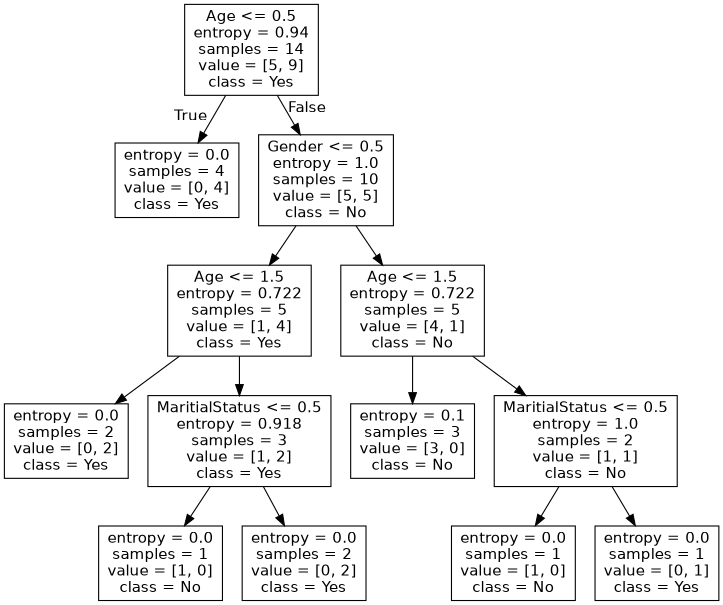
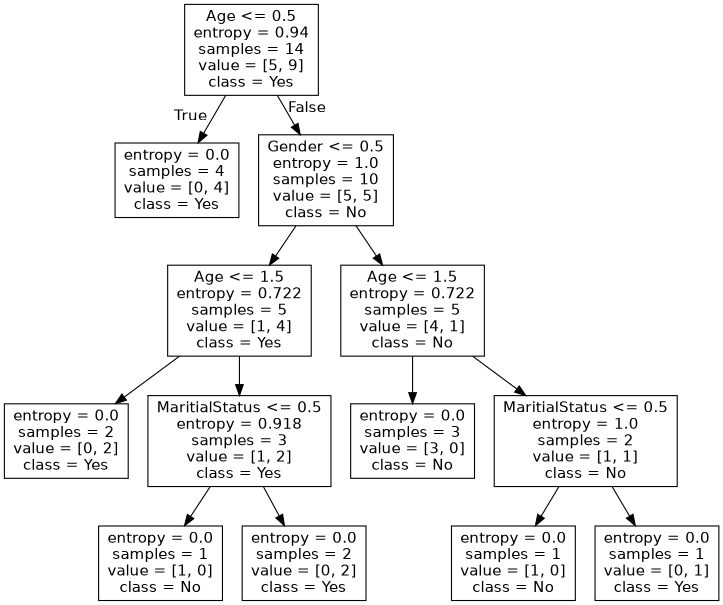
(413, 441) -> (413, 441)
